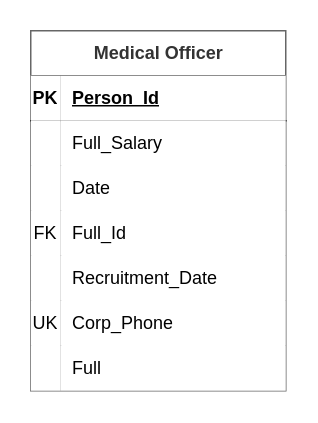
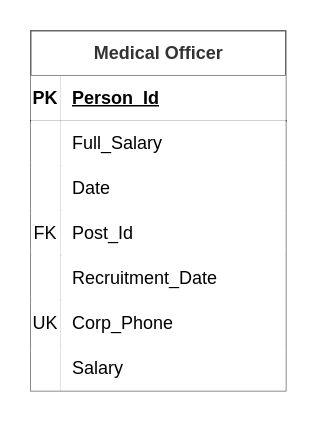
(103, 233) -> (108, 233)
(88, 368) -> (101, 368)
